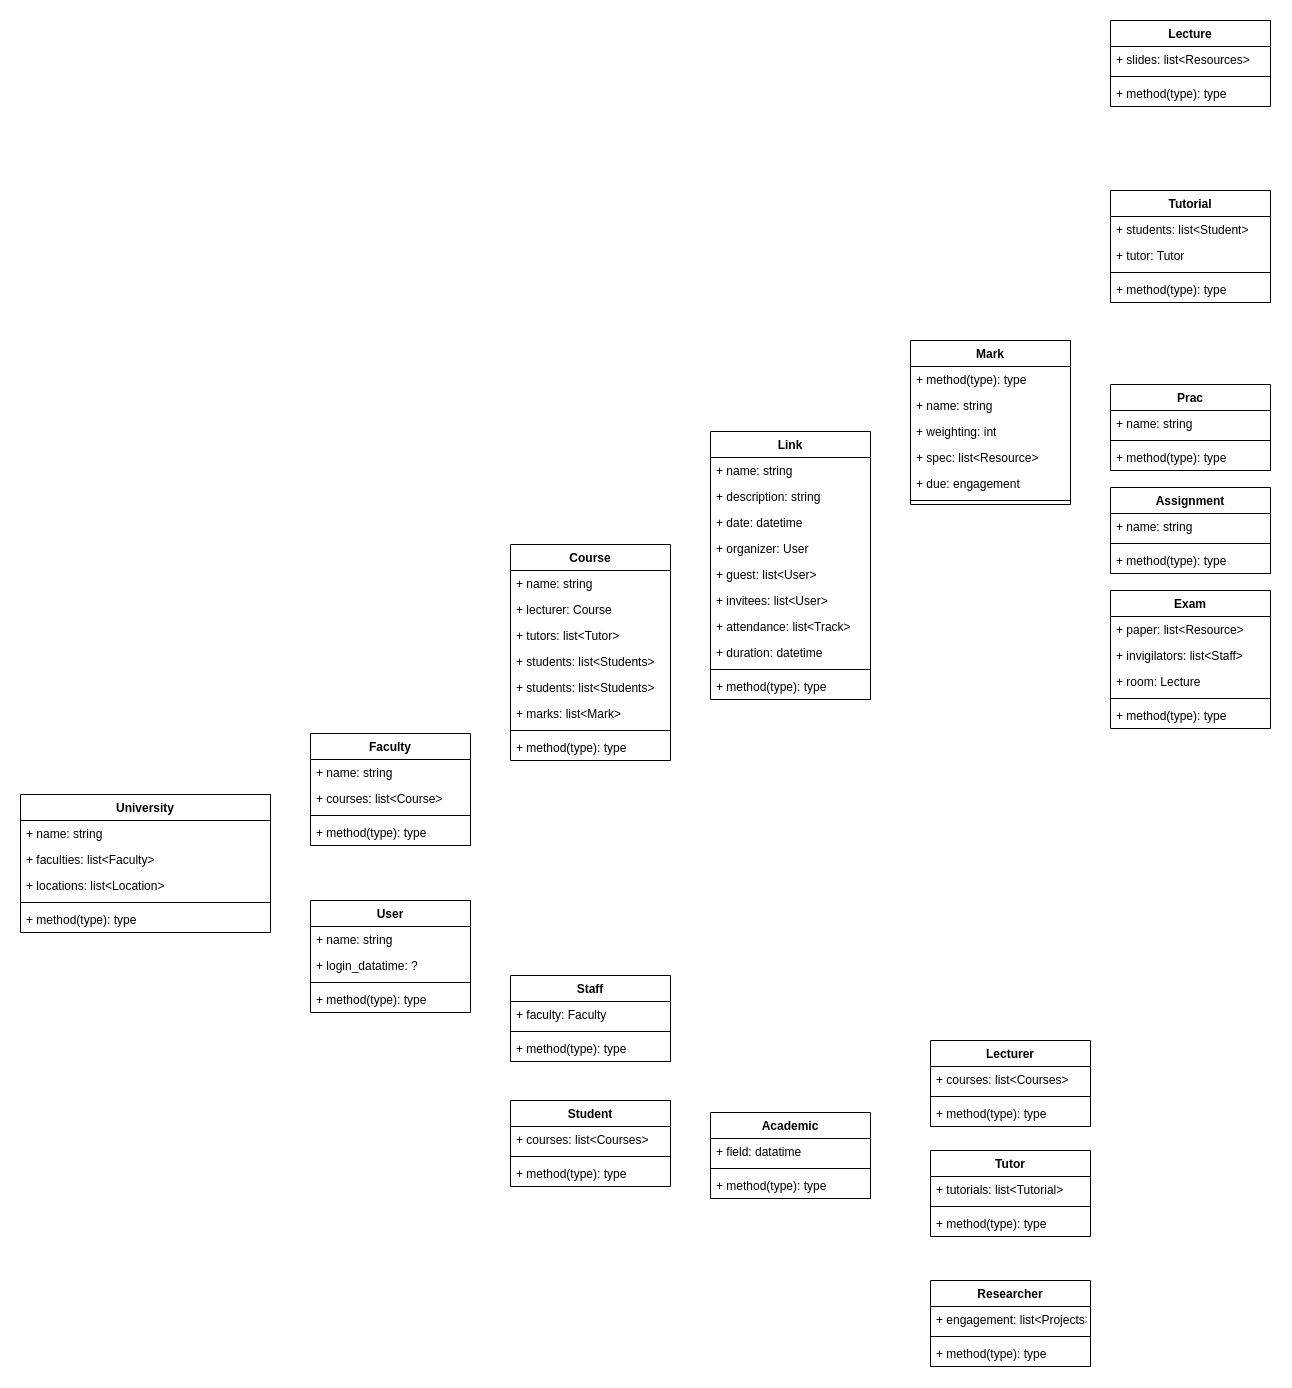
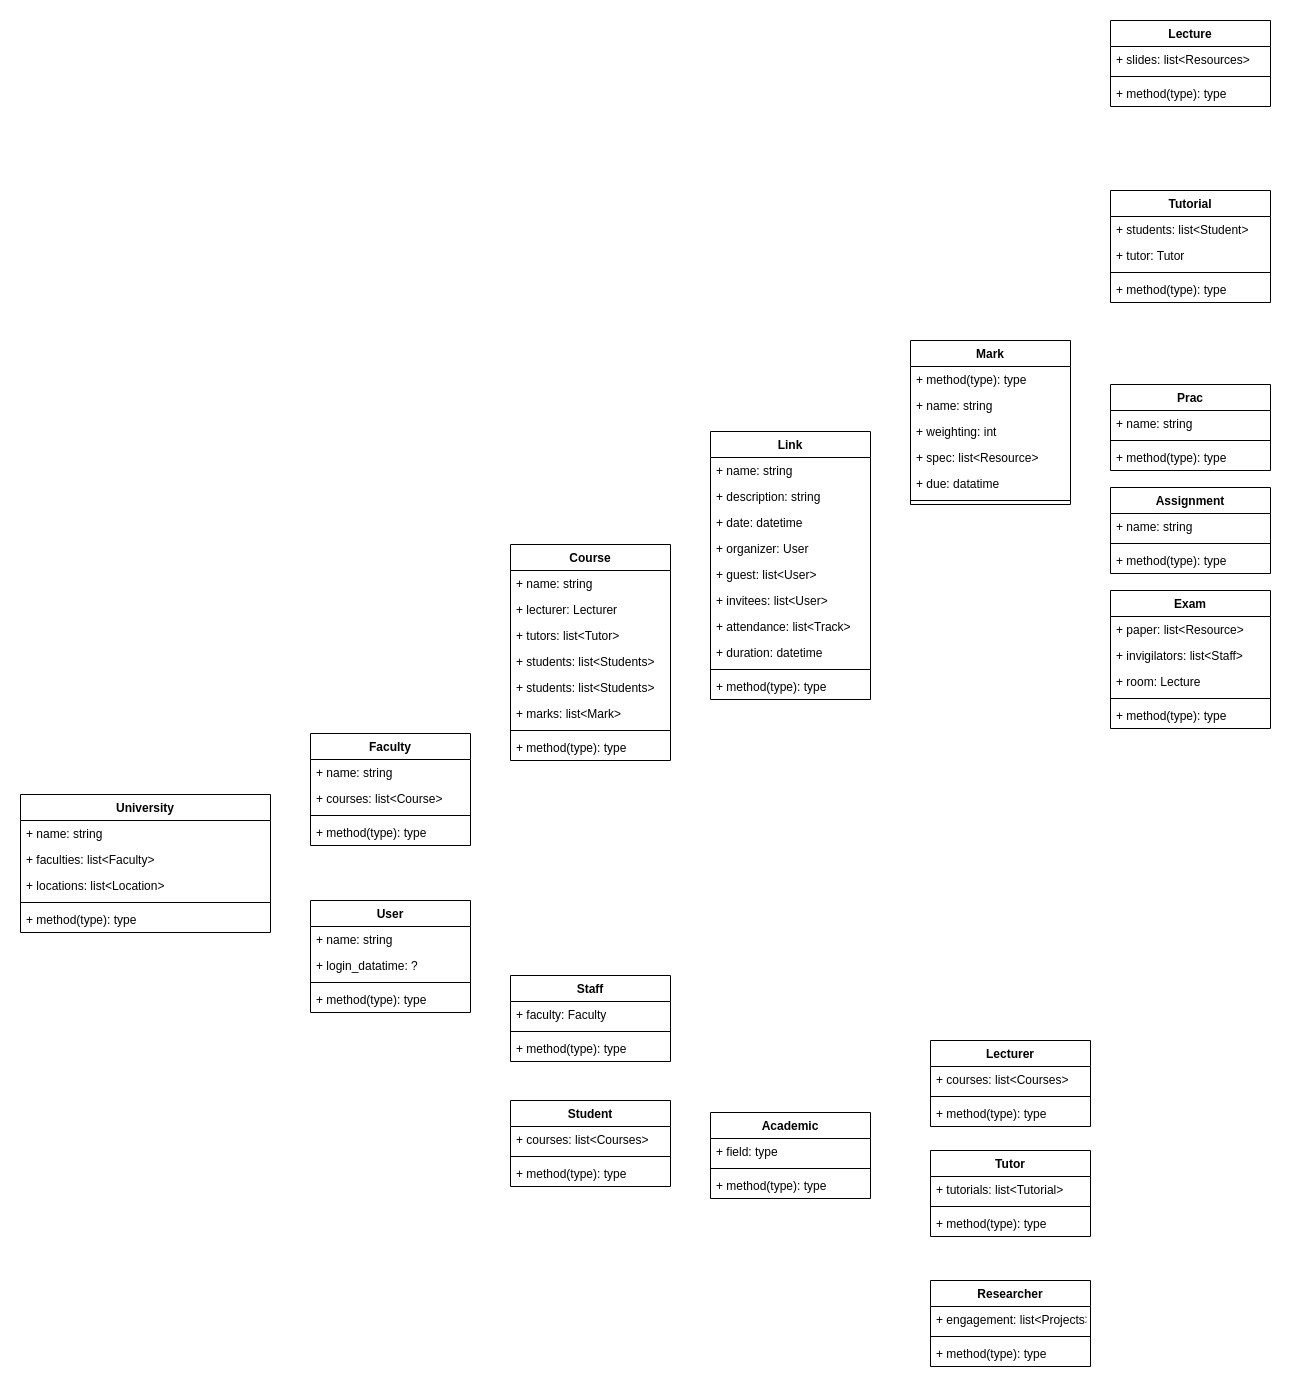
(968, 484) -> (960, 484)
(570, 610) -> (577, 610)
(764, 1152) -> (752, 1152)
